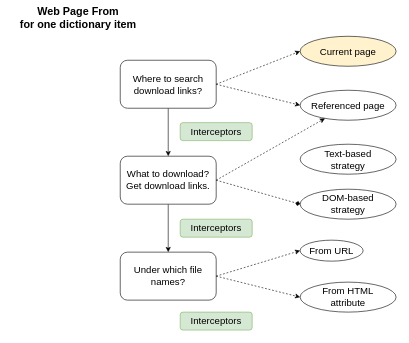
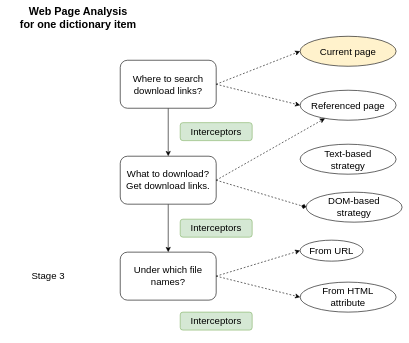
(78, 18) -> (78, 18)
(348, 204) -> (354, 207)
none -> (48, 276)
